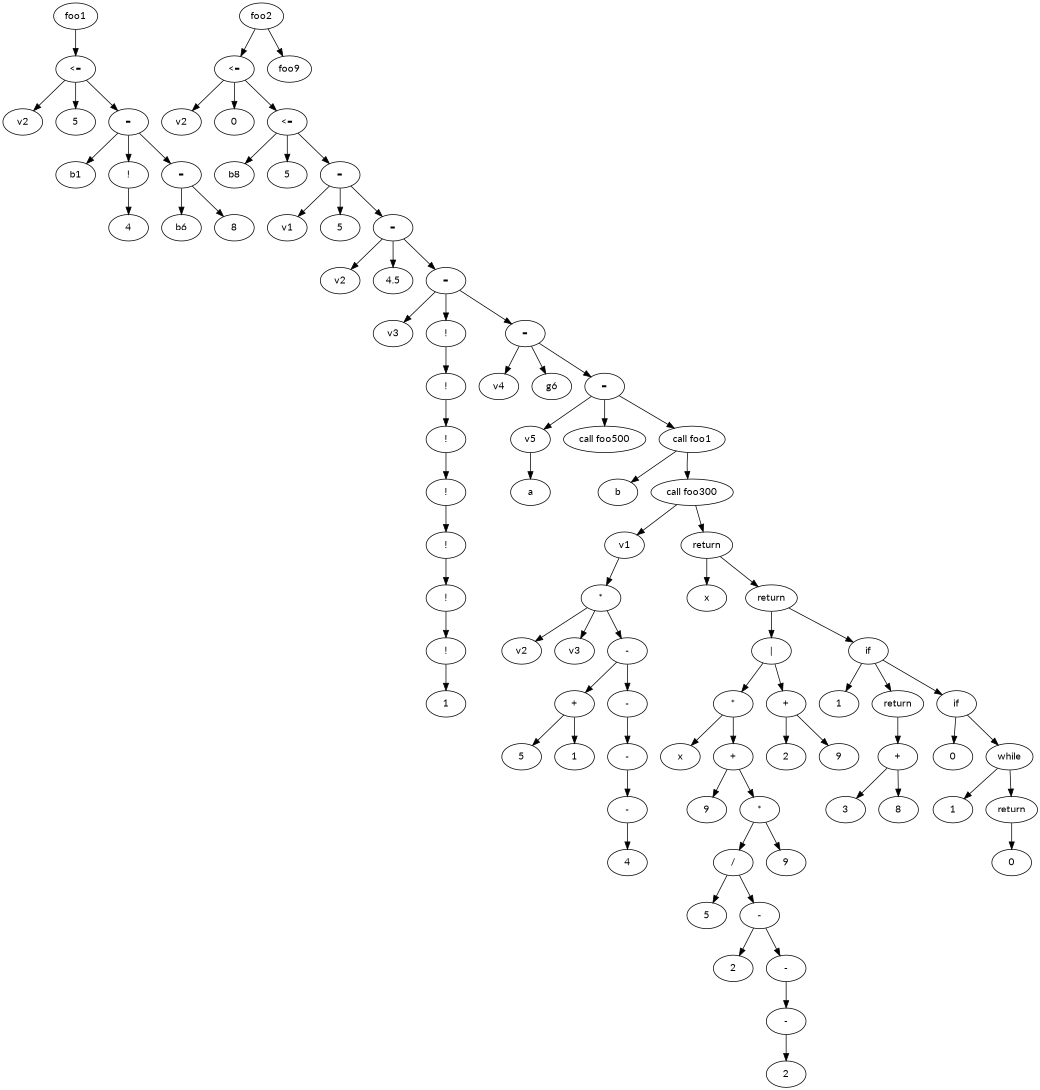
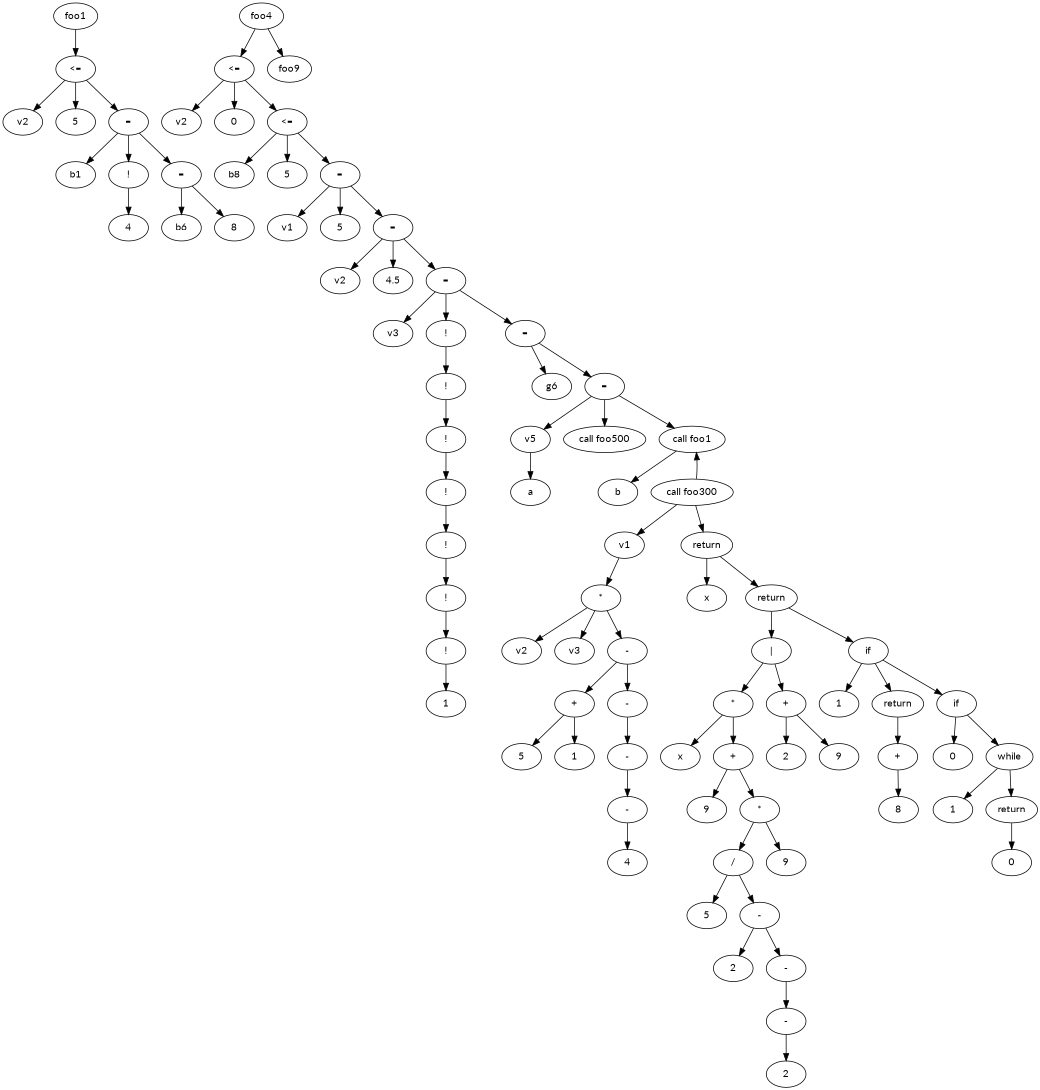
(262, 16) -> (262, 16)
(499, 386) -> none
(687, 462) -> (697, 469)
(846, 810) -> none
